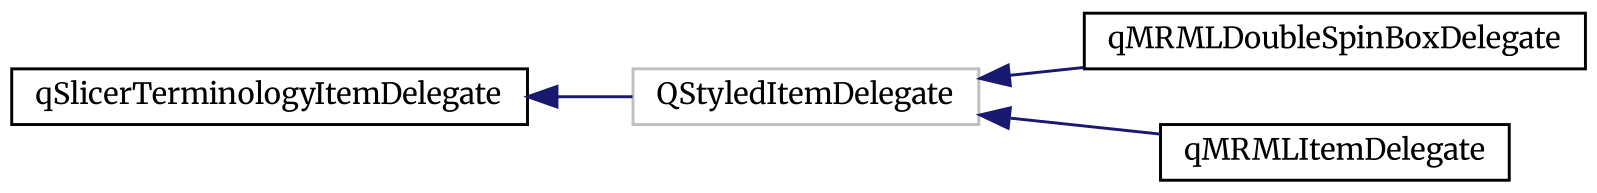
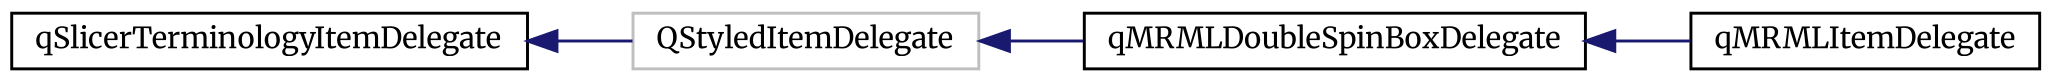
(1085, 126) -> (1653, 41)
